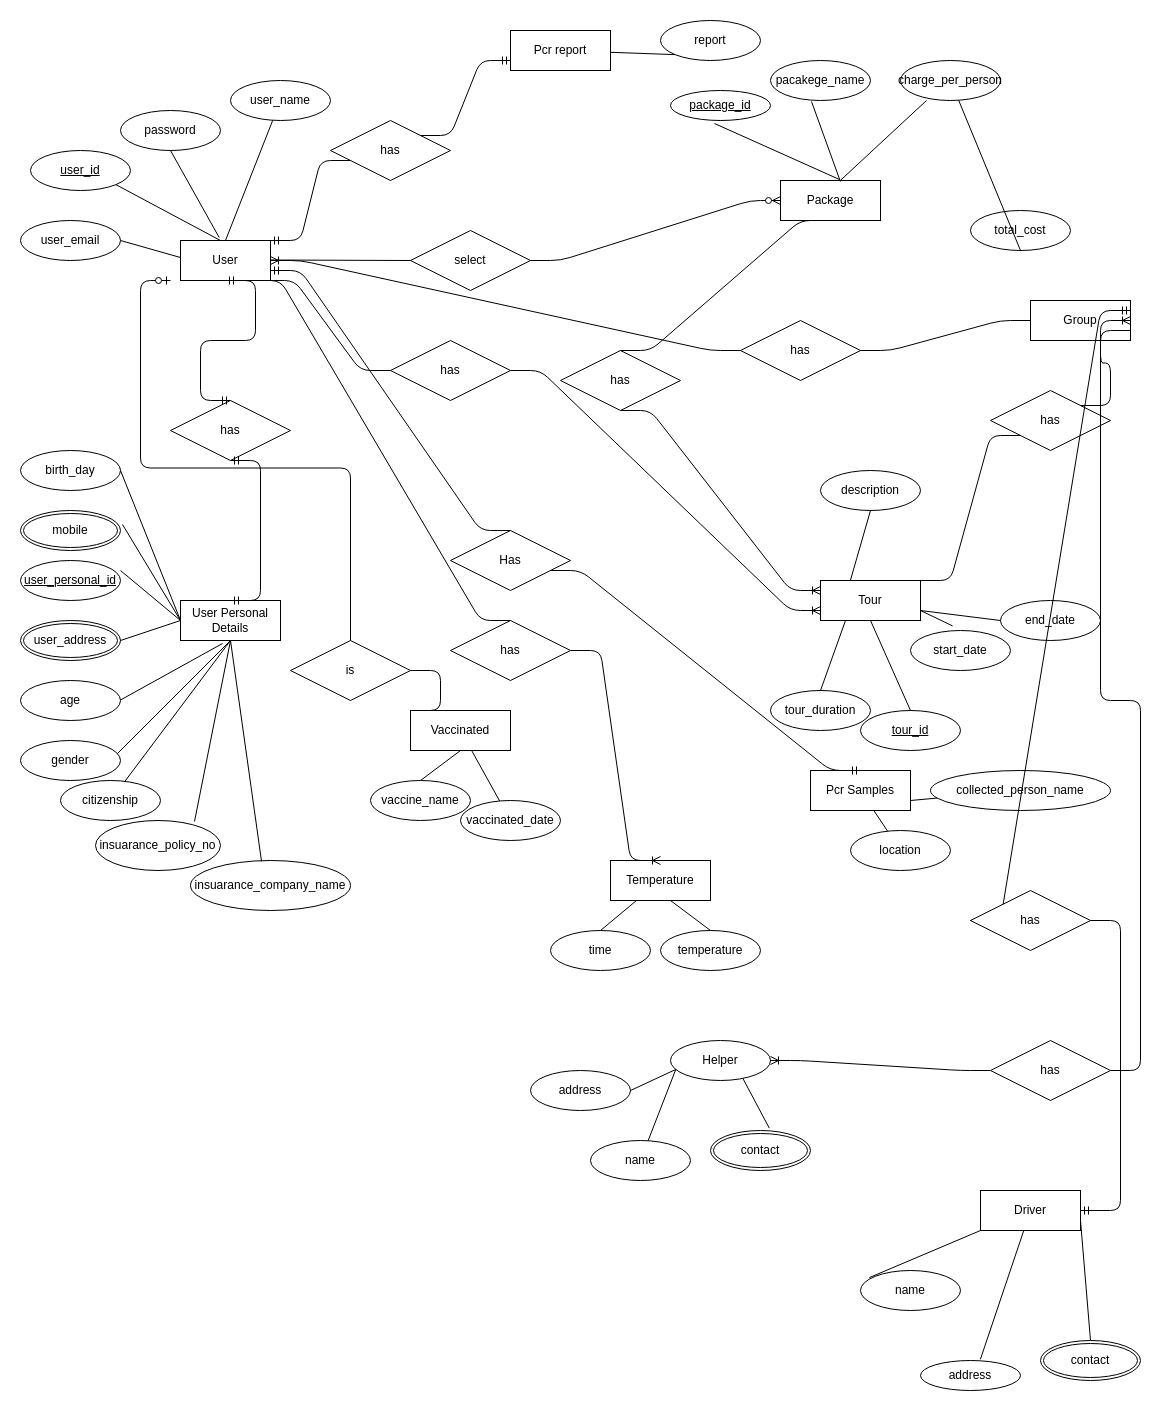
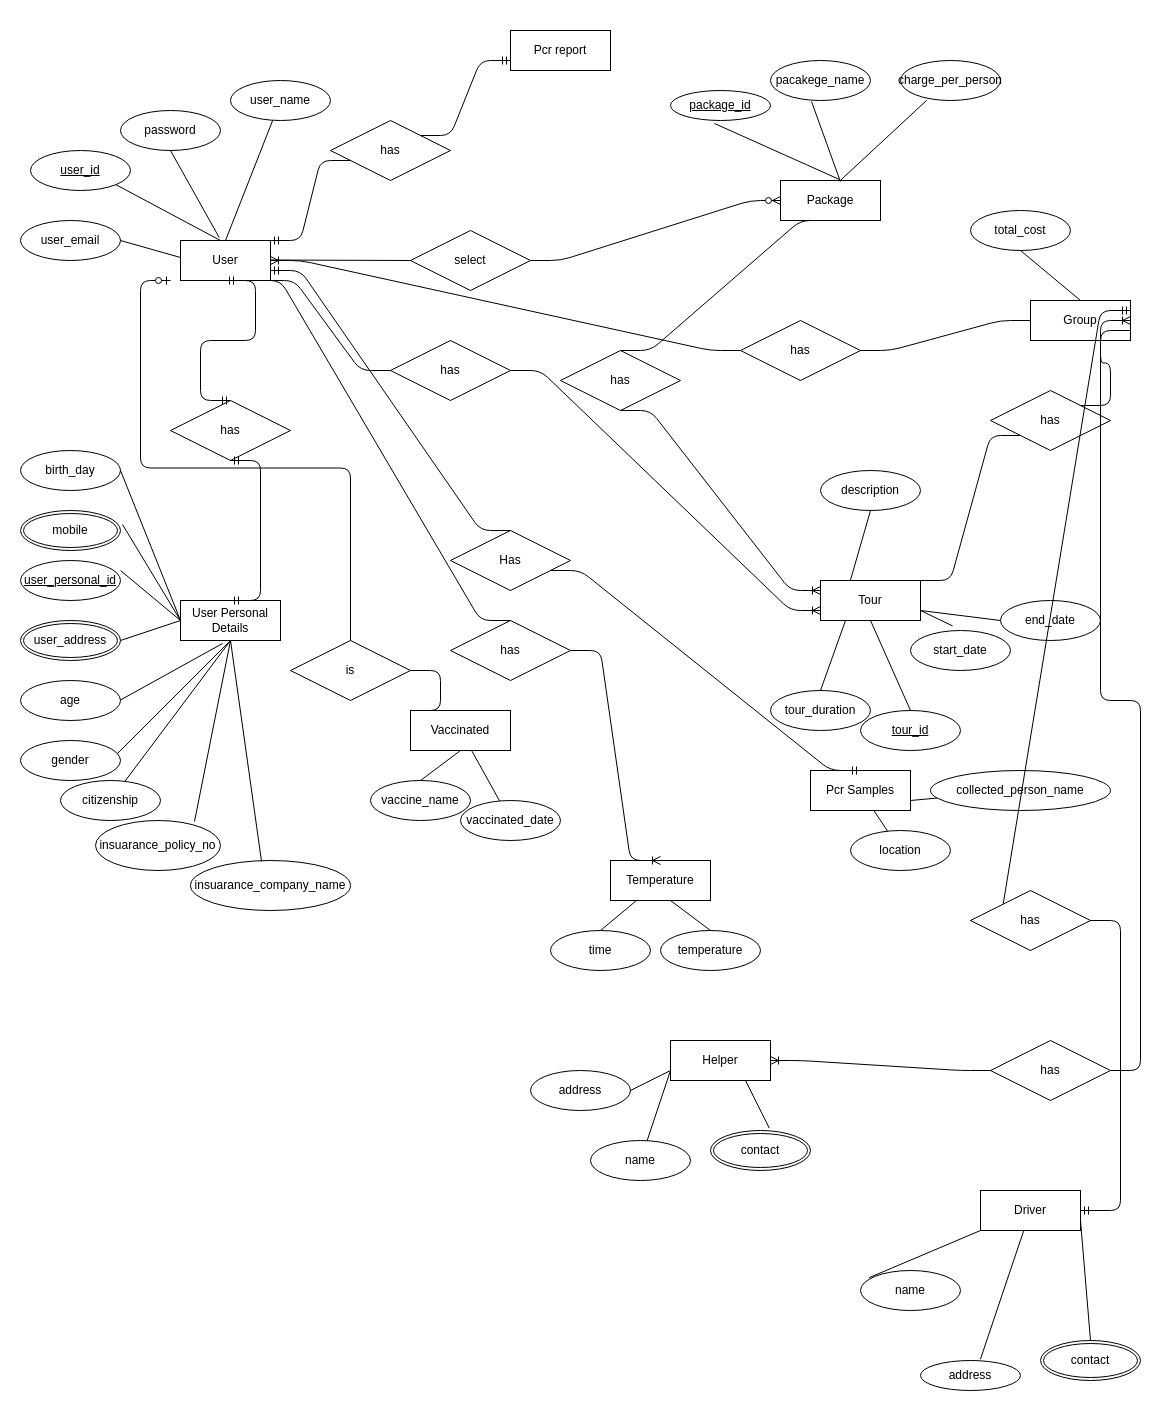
(711, 41) -> none
(643, 53) -> none
(990, 175) -> (1051, 276)
(721, 1061) -> (721, 1061)
